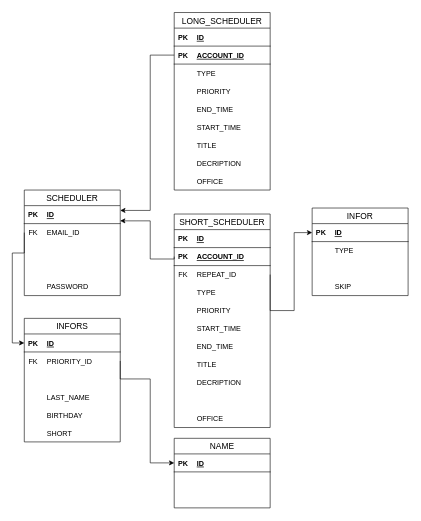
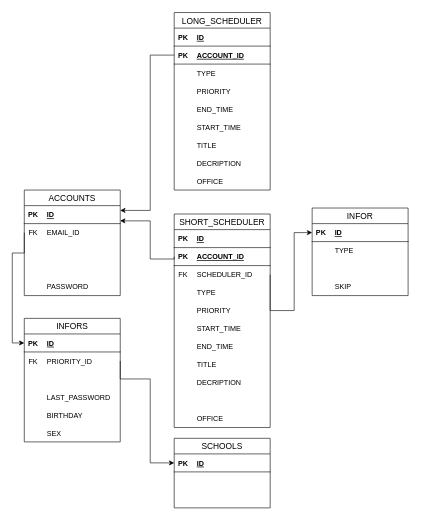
(72, 198) -> (72, 198)
(215, 275) -> (221, 275)
(65, 397) -> (73, 397)
(57, 433) -> (53, 433)
(222, 447) -> (222, 447)
